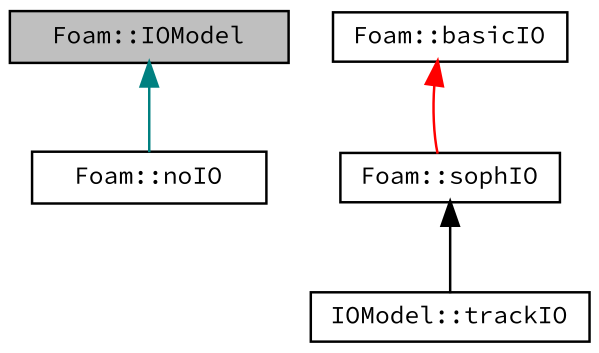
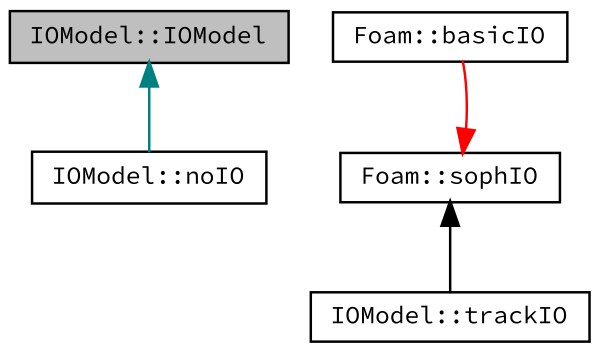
(149, 37) -> (149, 37)
(434, 120) -> (467, 95)
(149, 178) -> (149, 178)
